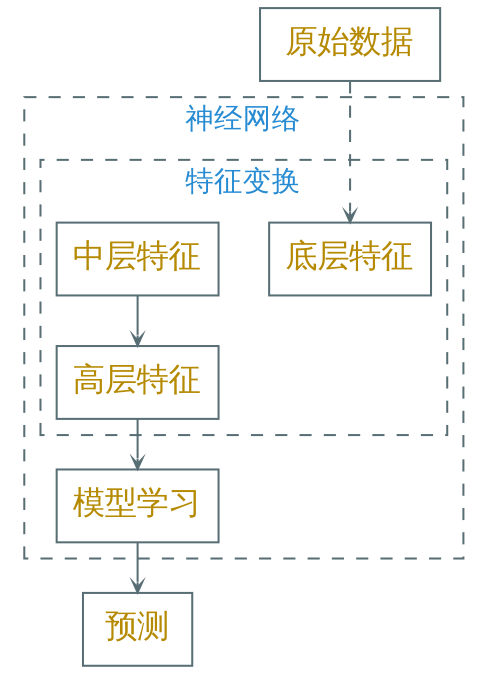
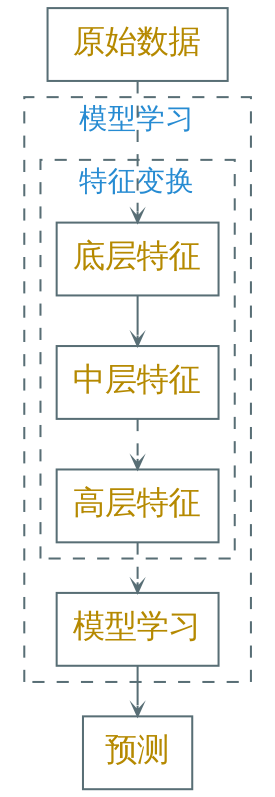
(244, 120) -> (138, 120)
none -> (138, 315)
(138, 315) -> (138, 439)
(138, 448) -> (138, 571)
